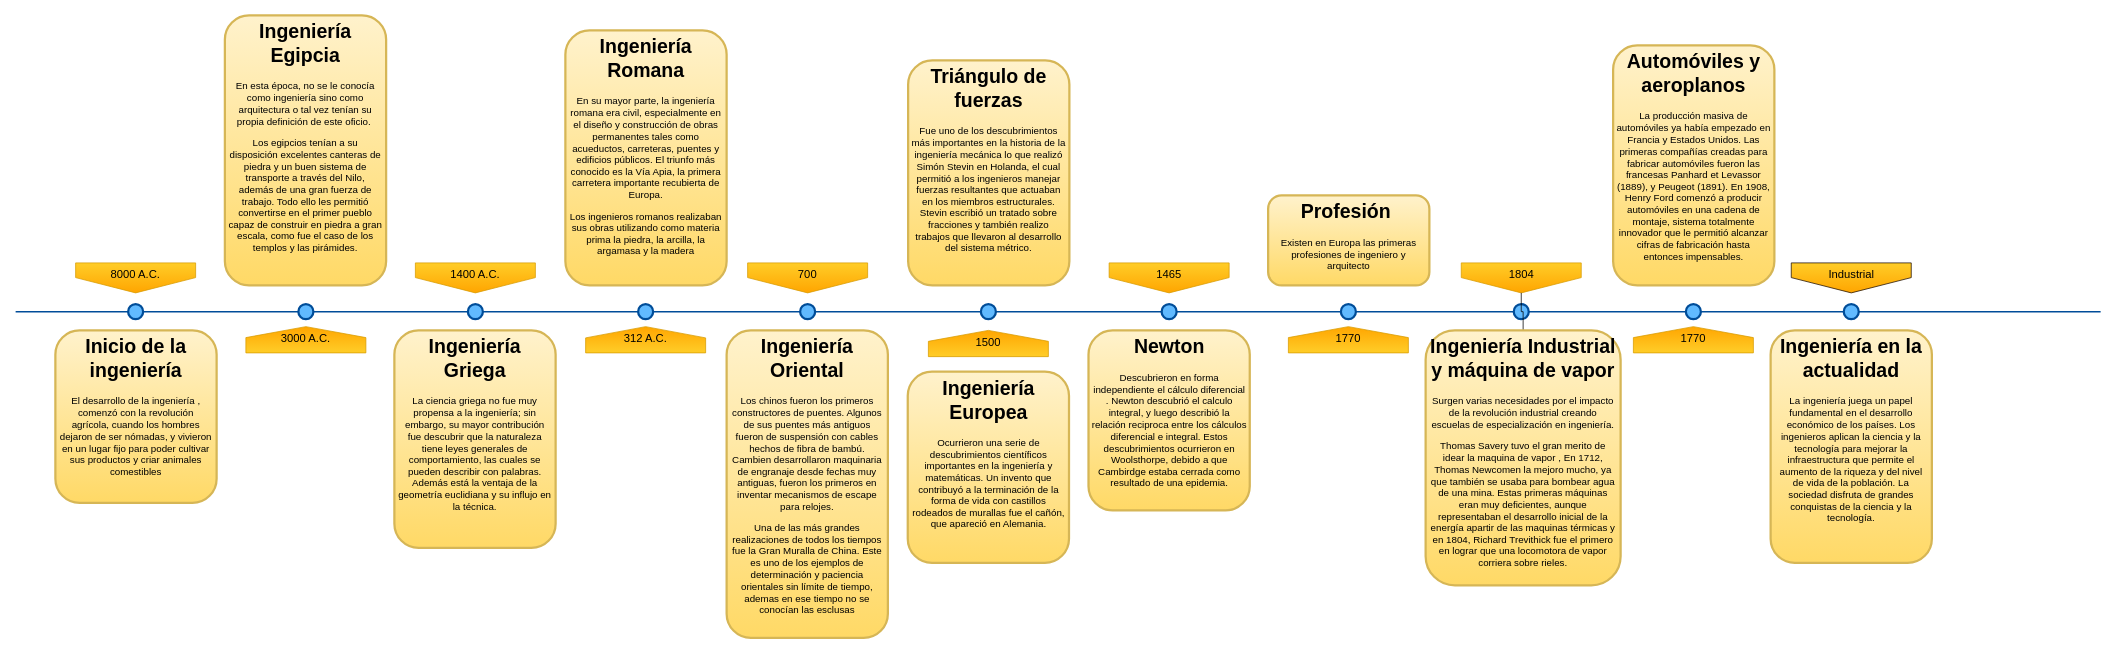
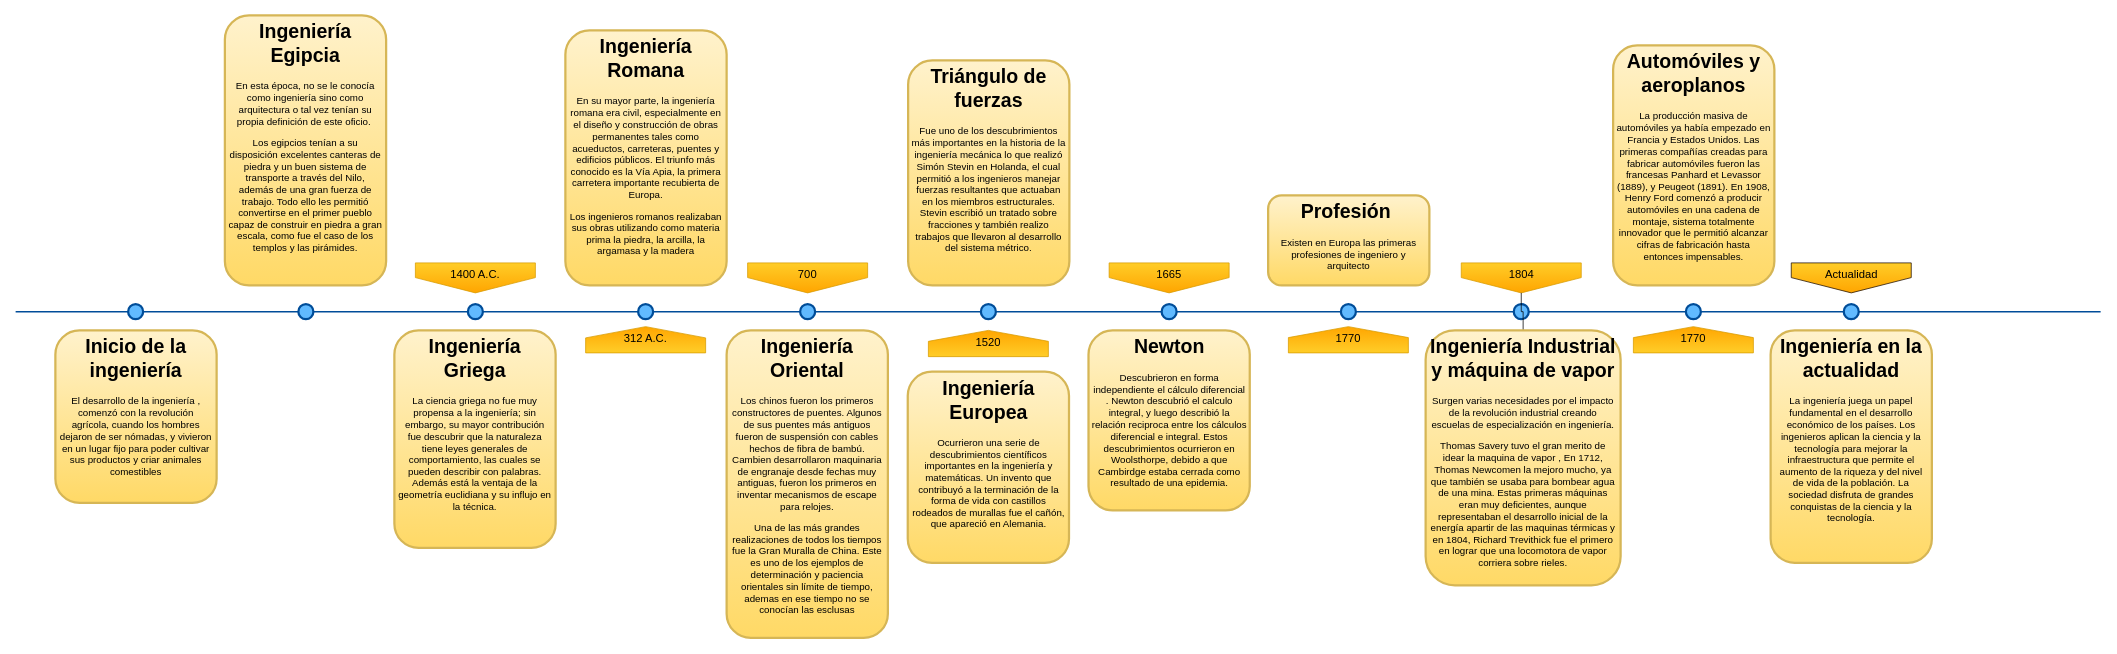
(1169, 275) -> (1169, 275)
(1851, 275) -> (1851, 275)
(135, 278) -> none
(306, 340) -> none
(988, 342) -> (988, 342)
